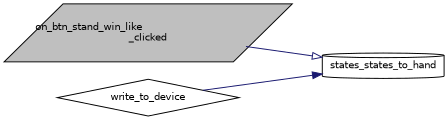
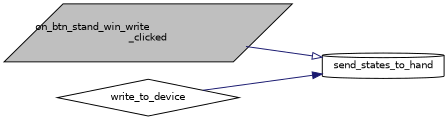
(148, 33) -> (148, 33)
(383, 66) -> (383, 66)
